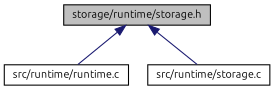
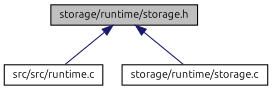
(66, 75) -> (54, 75)
(209, 75) -> (195, 75)
